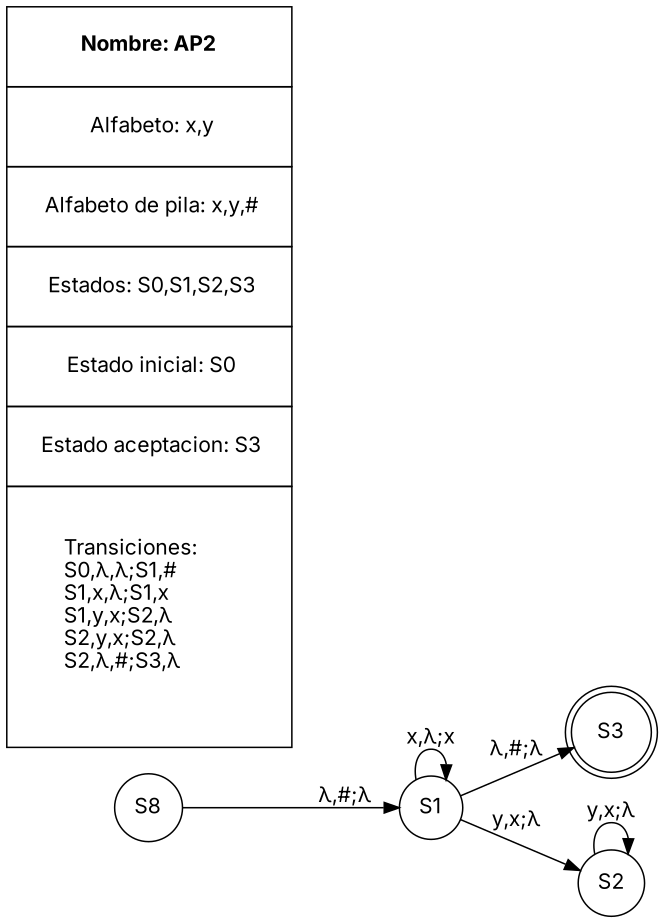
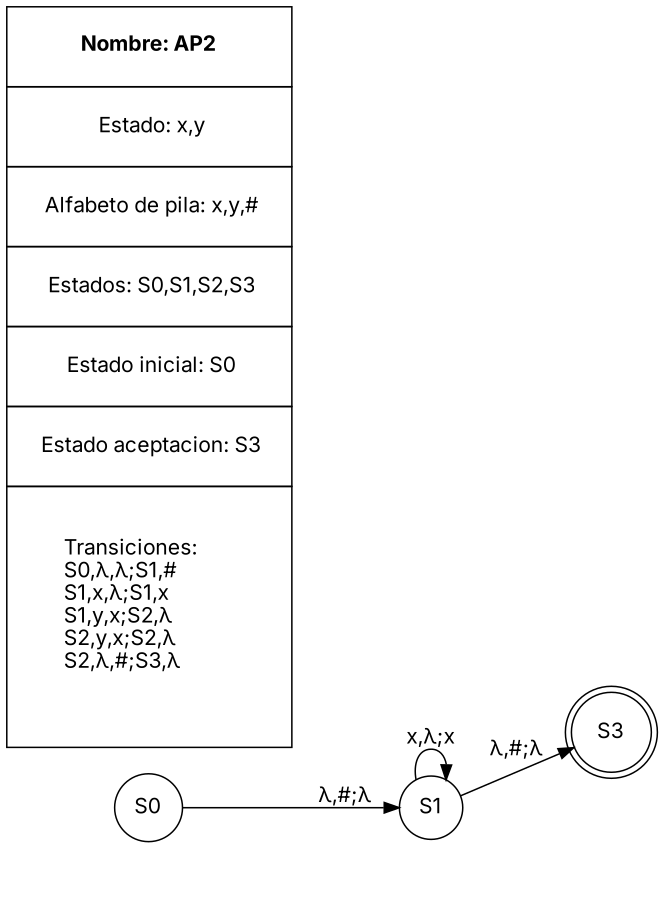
(149, 126) -> (149, 126)
(149, 808) -> (149, 808)
(611, 883) -> none
